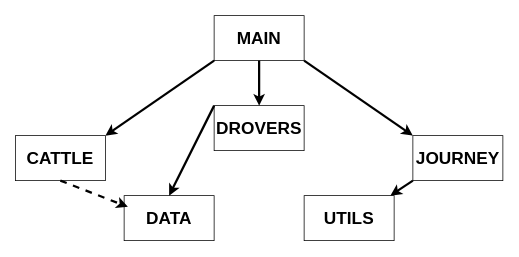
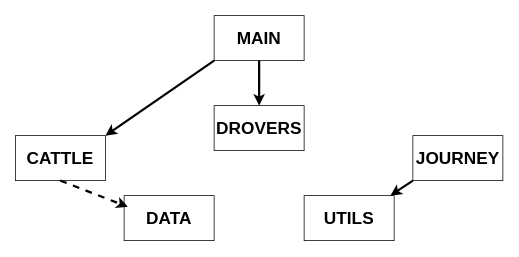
(355, 96) -> none
(194, 147) -> none
